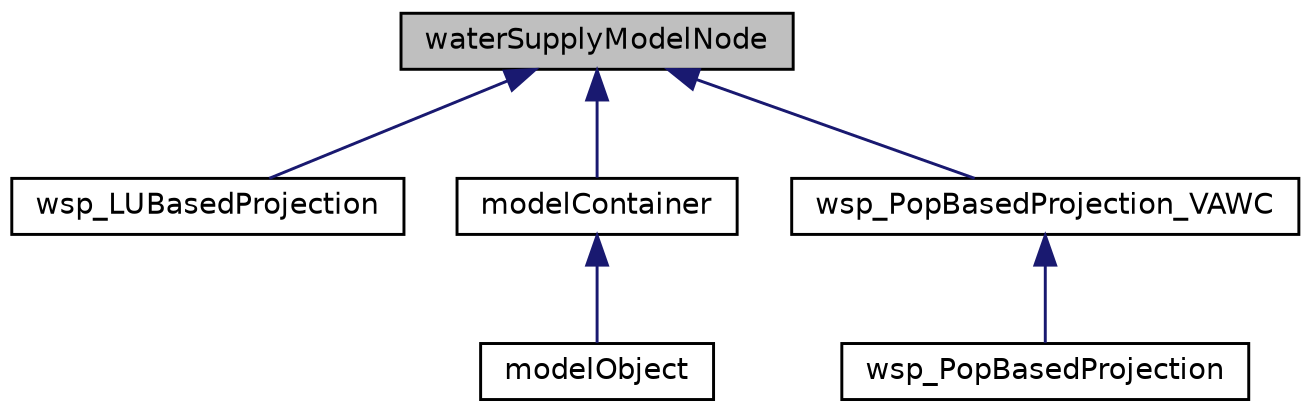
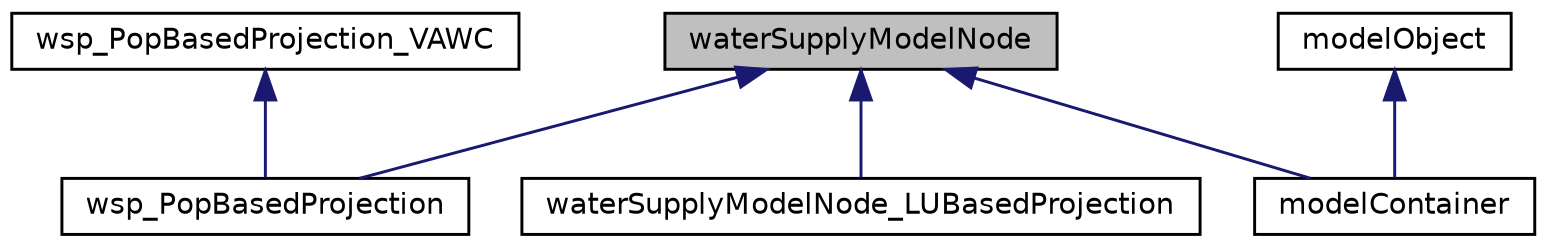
(835, 129) -> (549, 128)
(208, 206) -> (861, 206)
(597, 304) -> (1395, 139)
